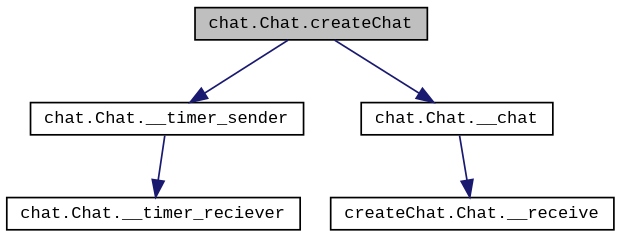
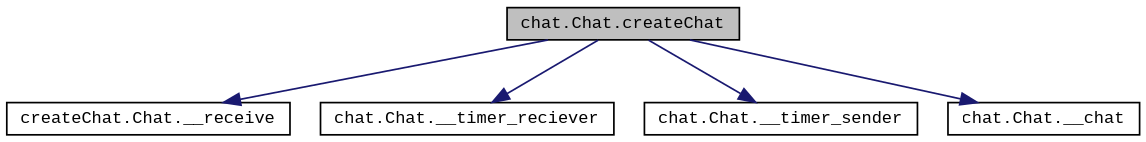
(161, 158) -> (553, 67)
(463, 158) -> (394, 70)
